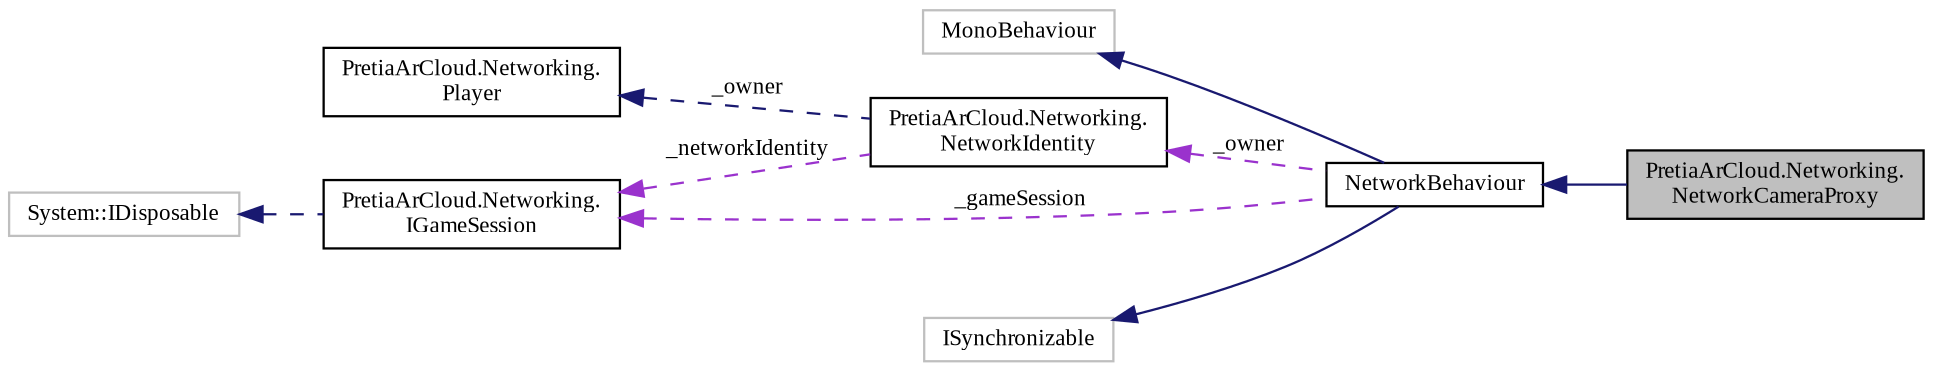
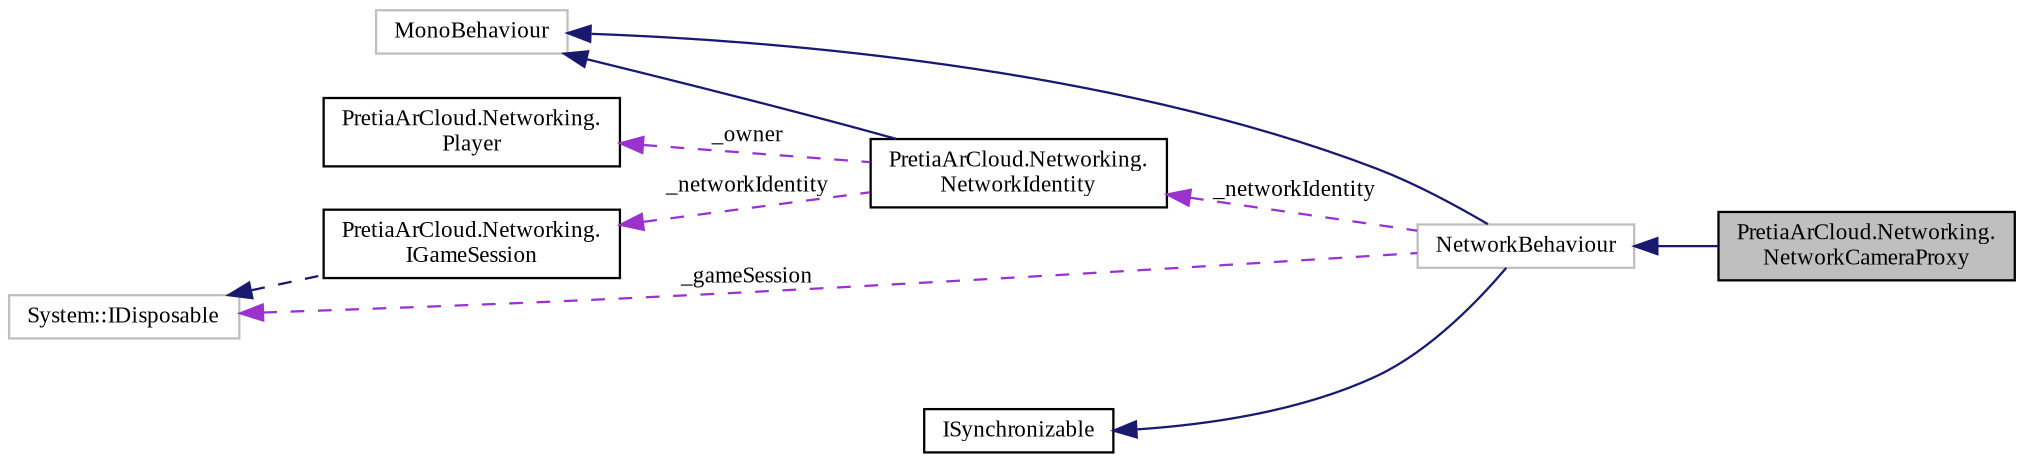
none -> (742, 98)
(757, 108) -> (757, 154)
(1247, 145) -> (1292, 190)
(1435, 185) -> (1526, 246)
(985, 218) -> (840, 287)
(1019, 340) -> (1019, 431)
